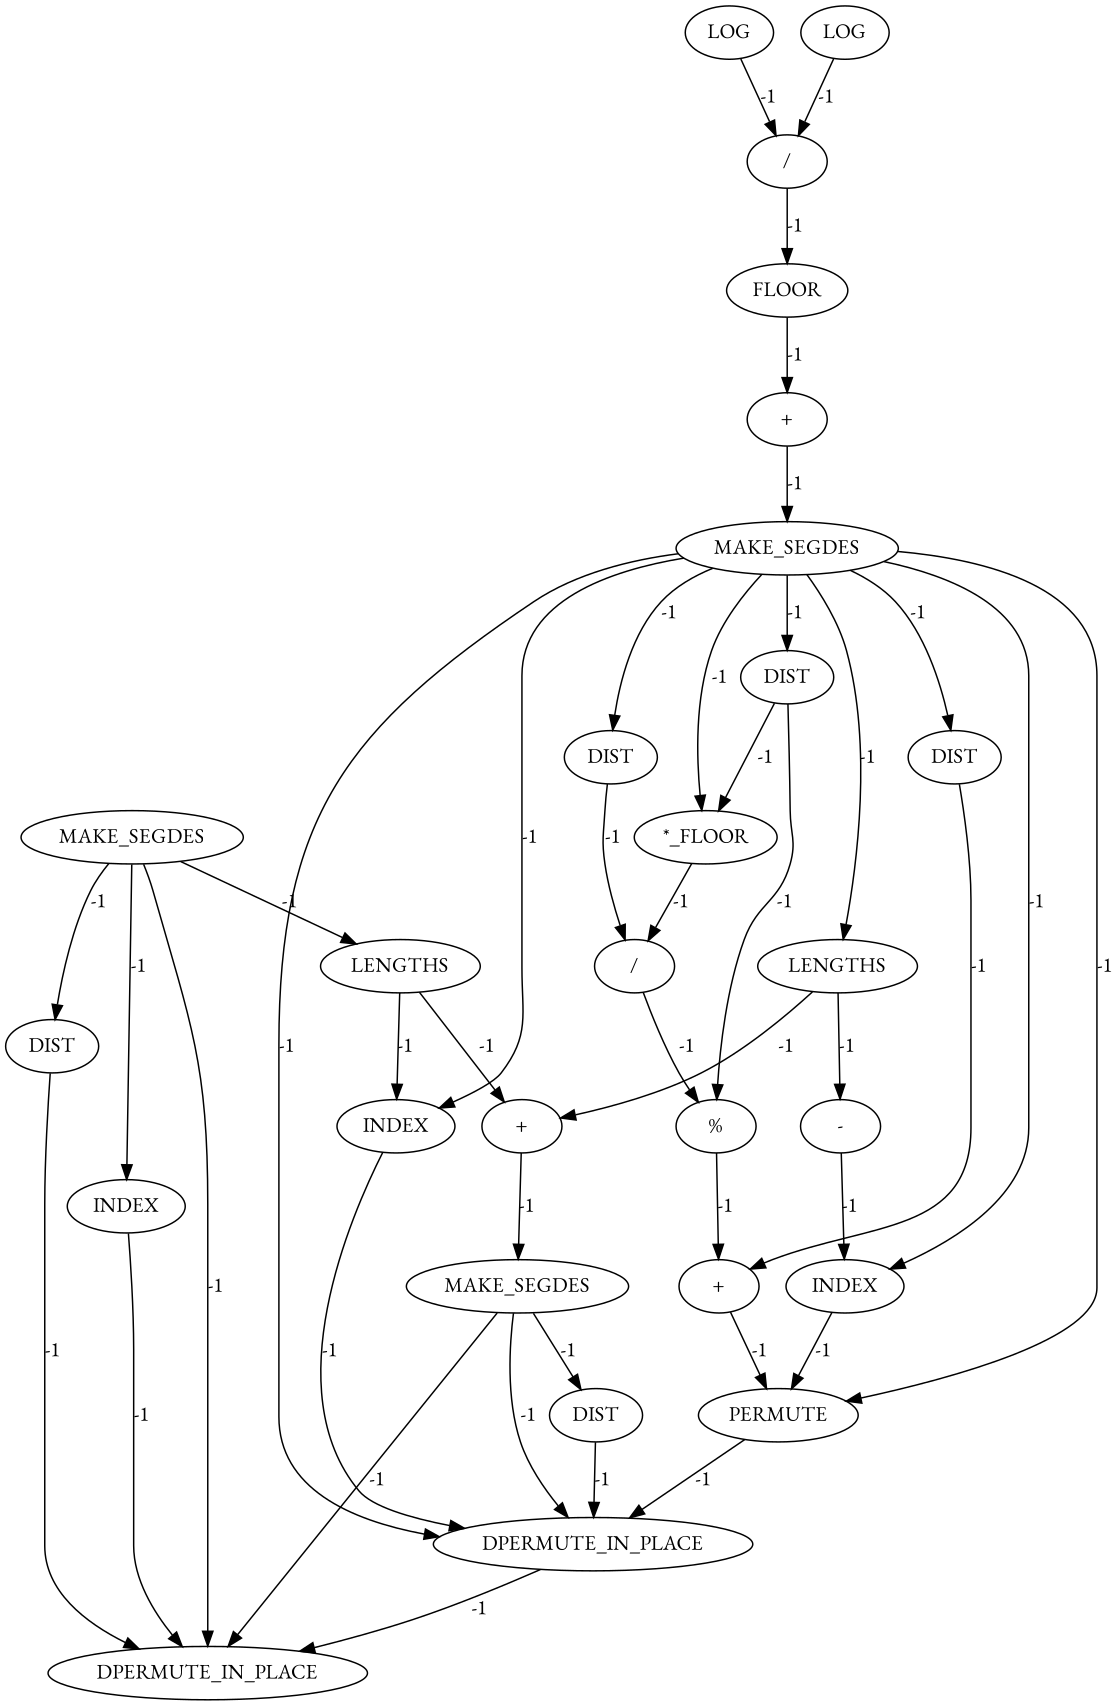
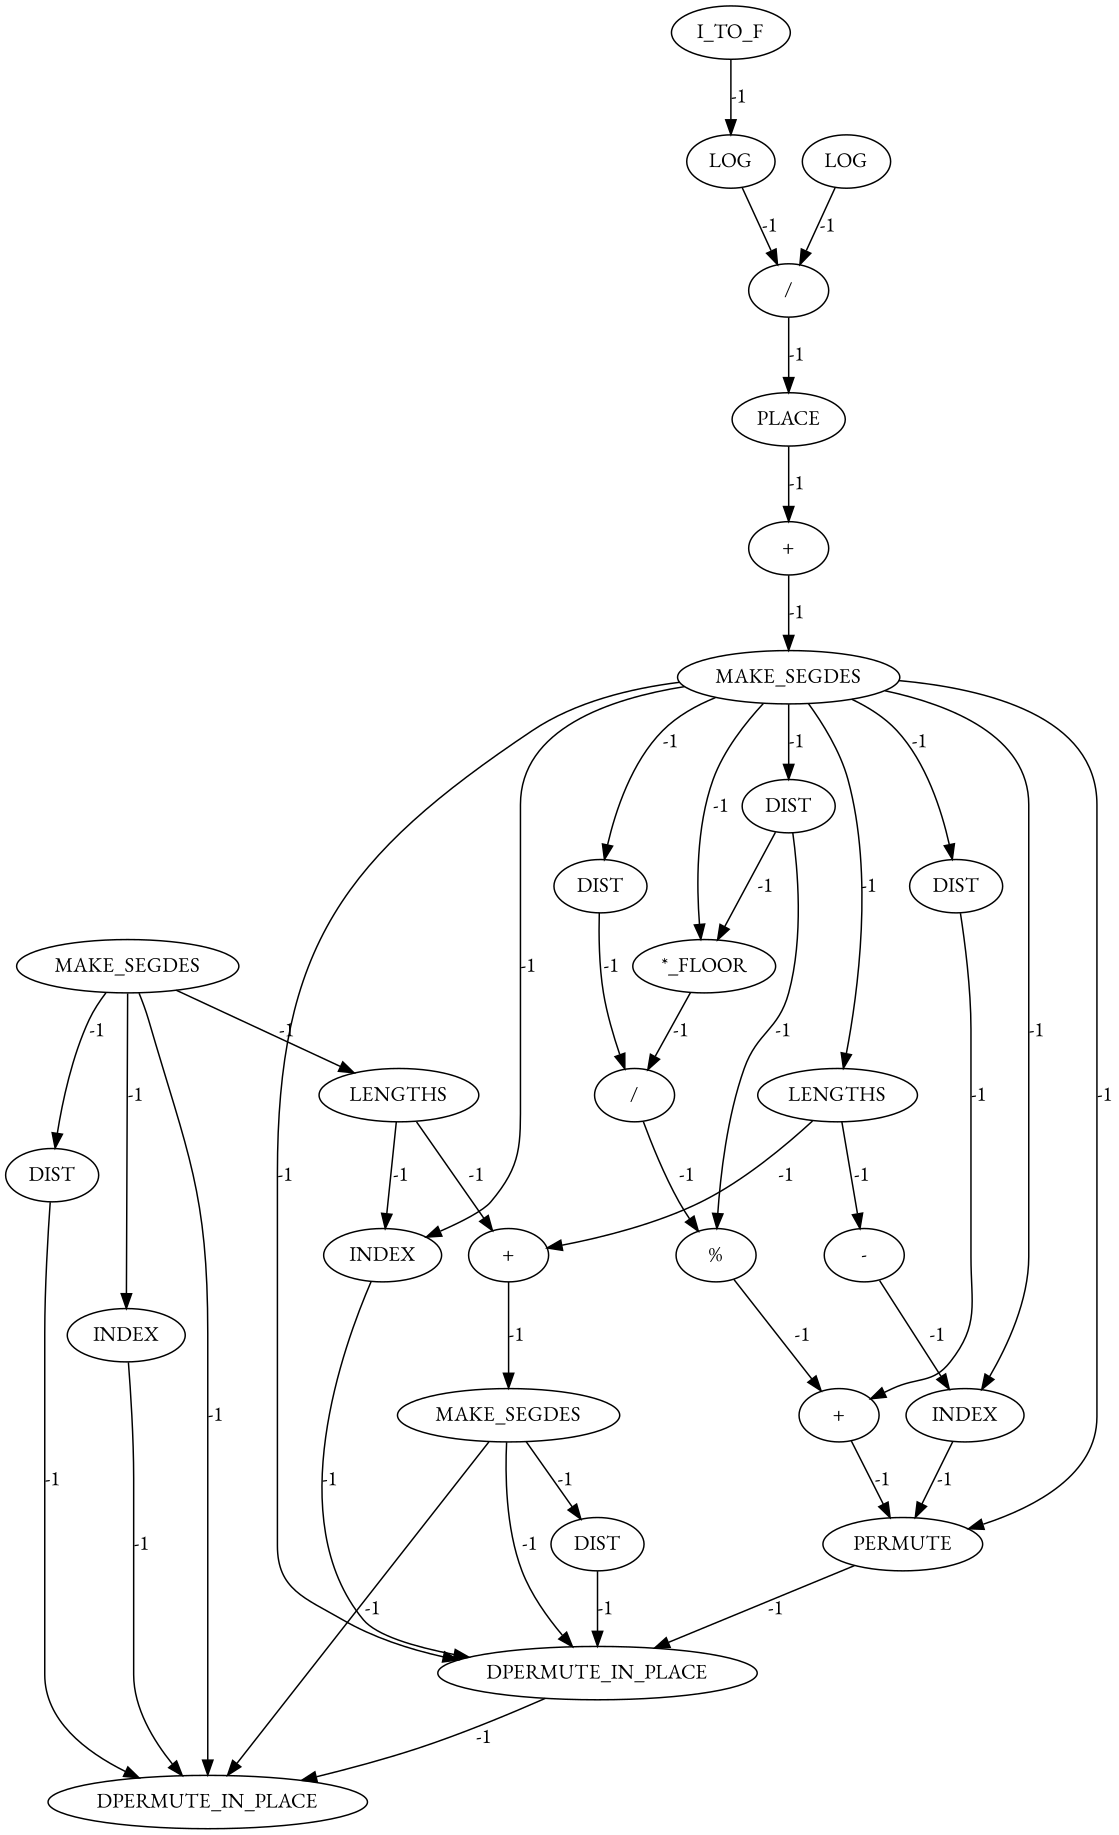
none -> (731, 33)
(787, 290) -> (789, 419)
